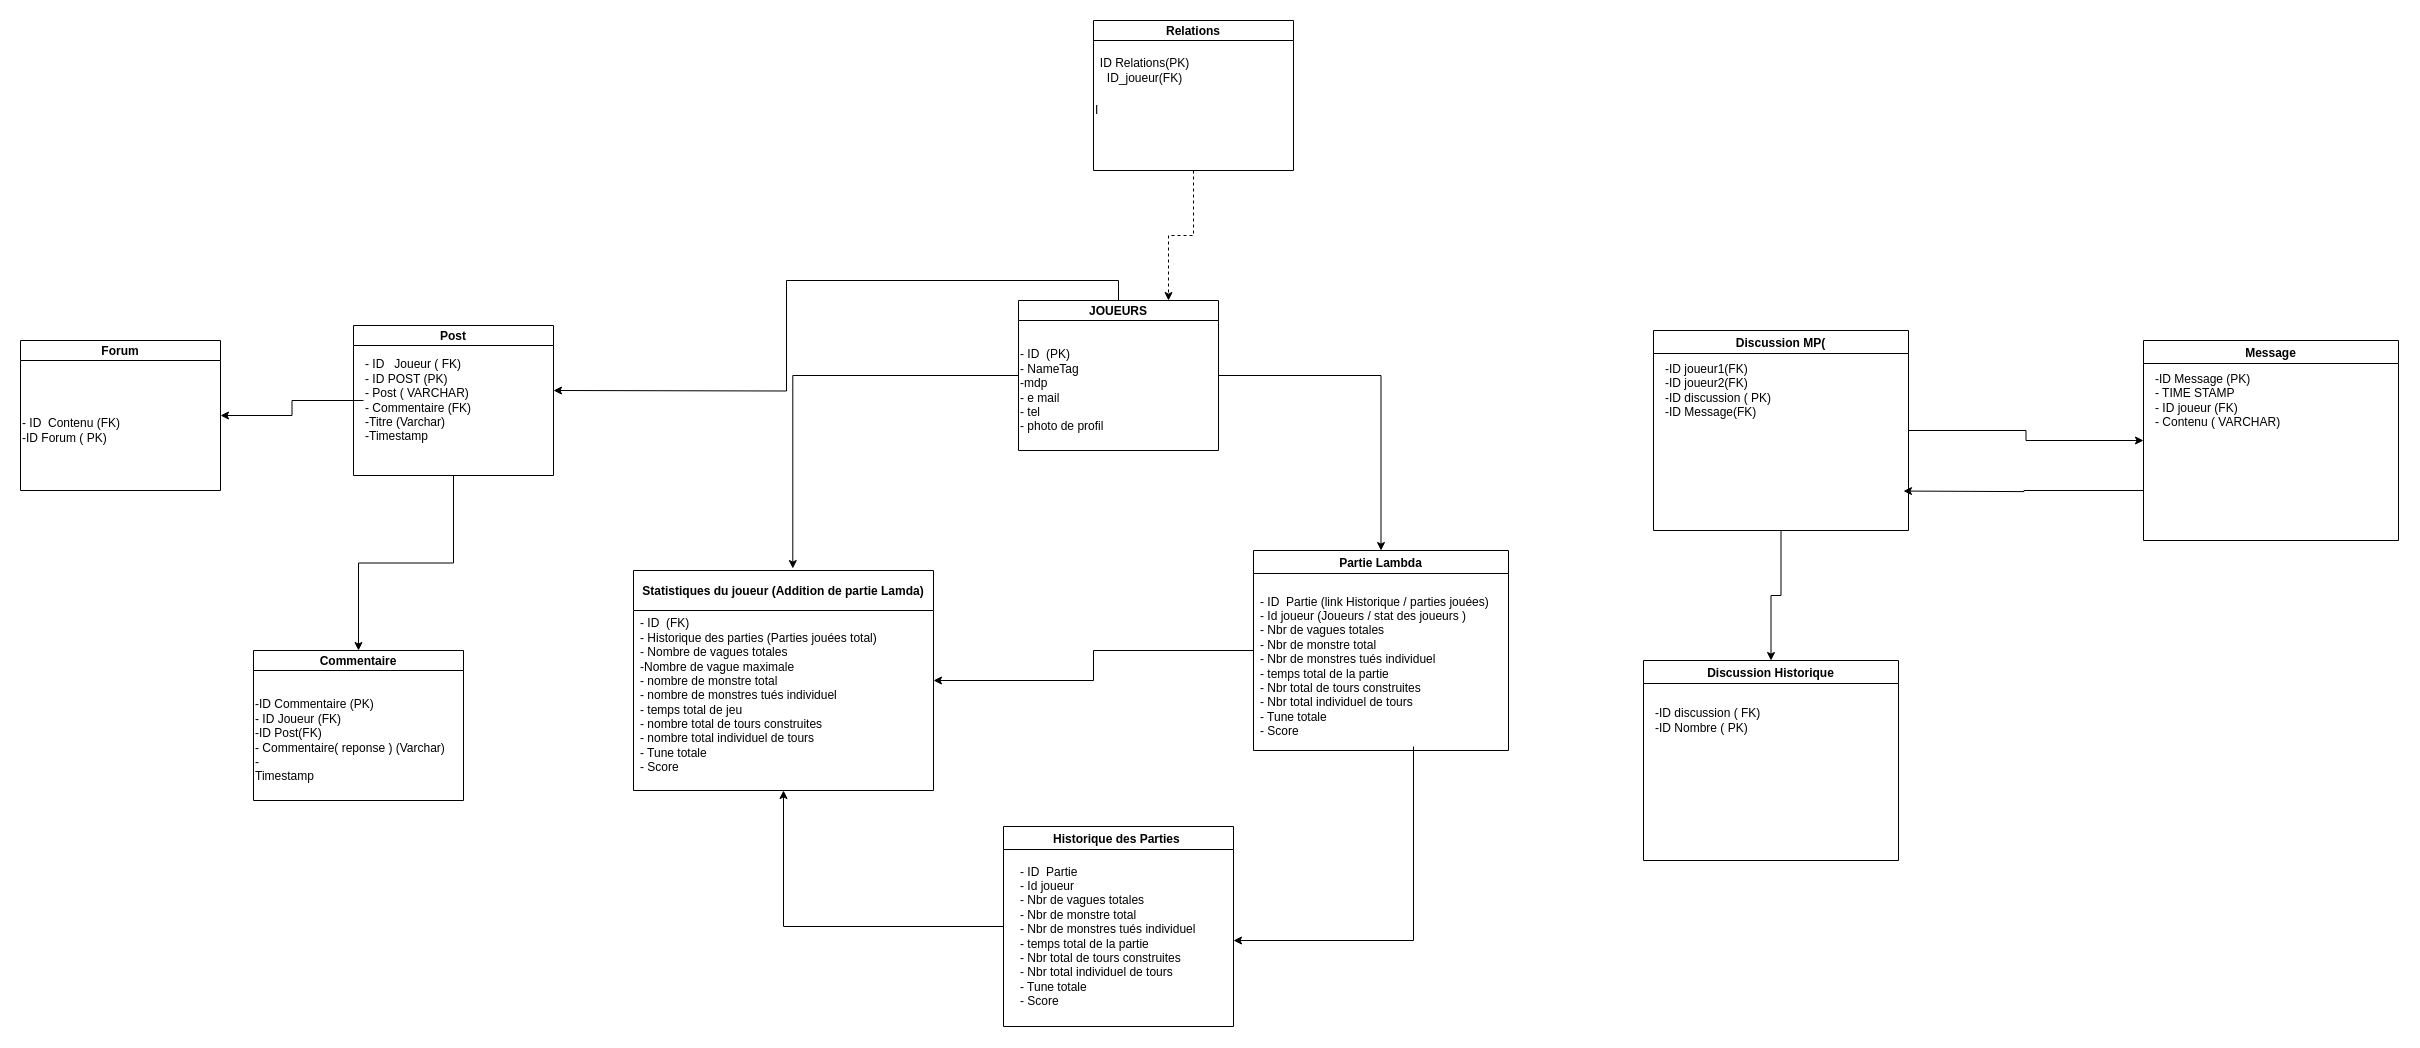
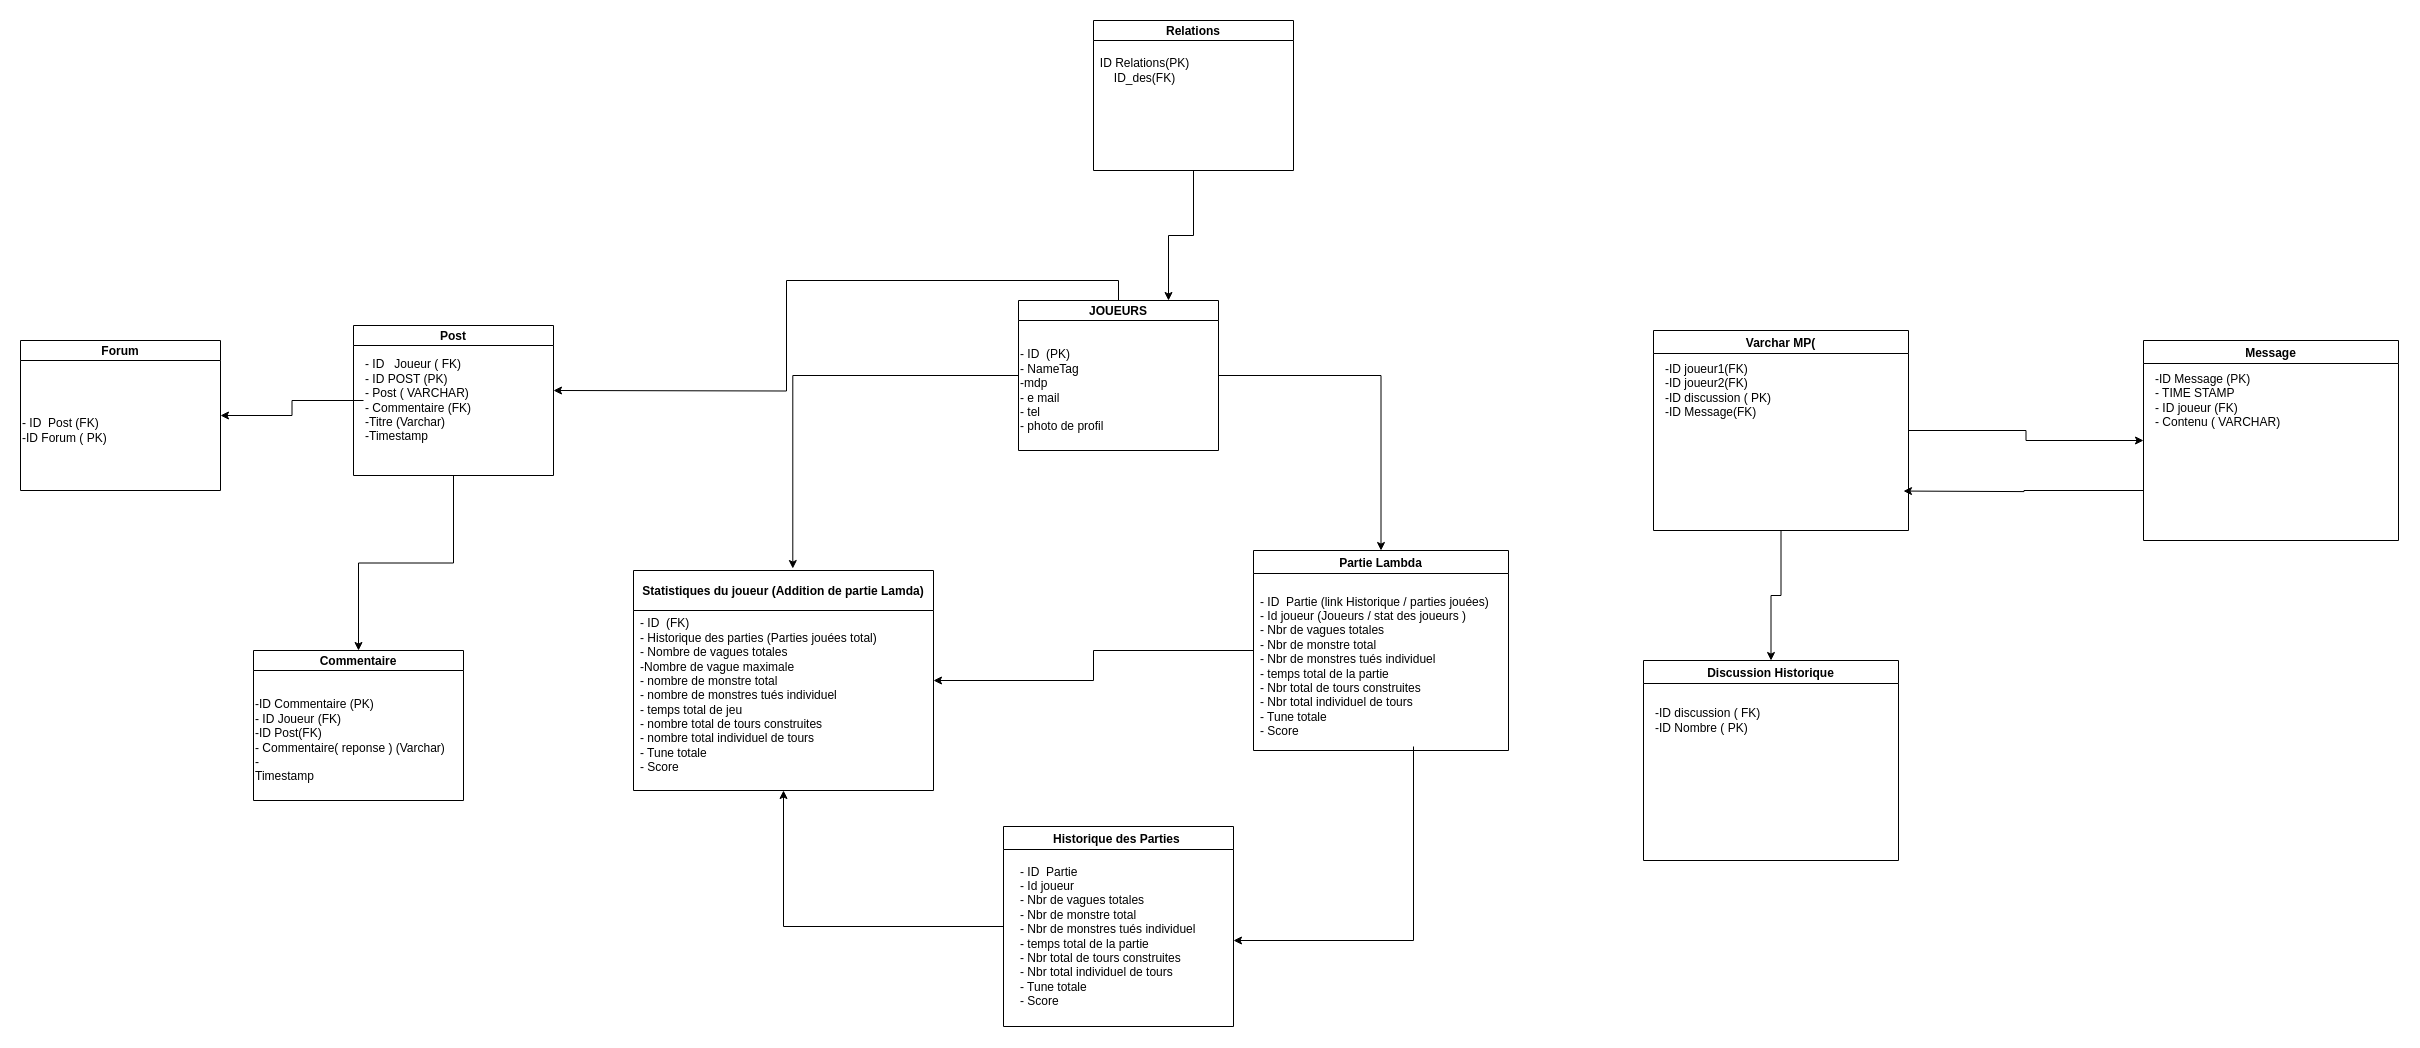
(1145, 71) -> (1145, 71)
(1109, 111) -> none
(1185, 236) -> (1185, 236)
(1781, 343) -> (1781, 343)
(78, 431) -> (68, 431)
